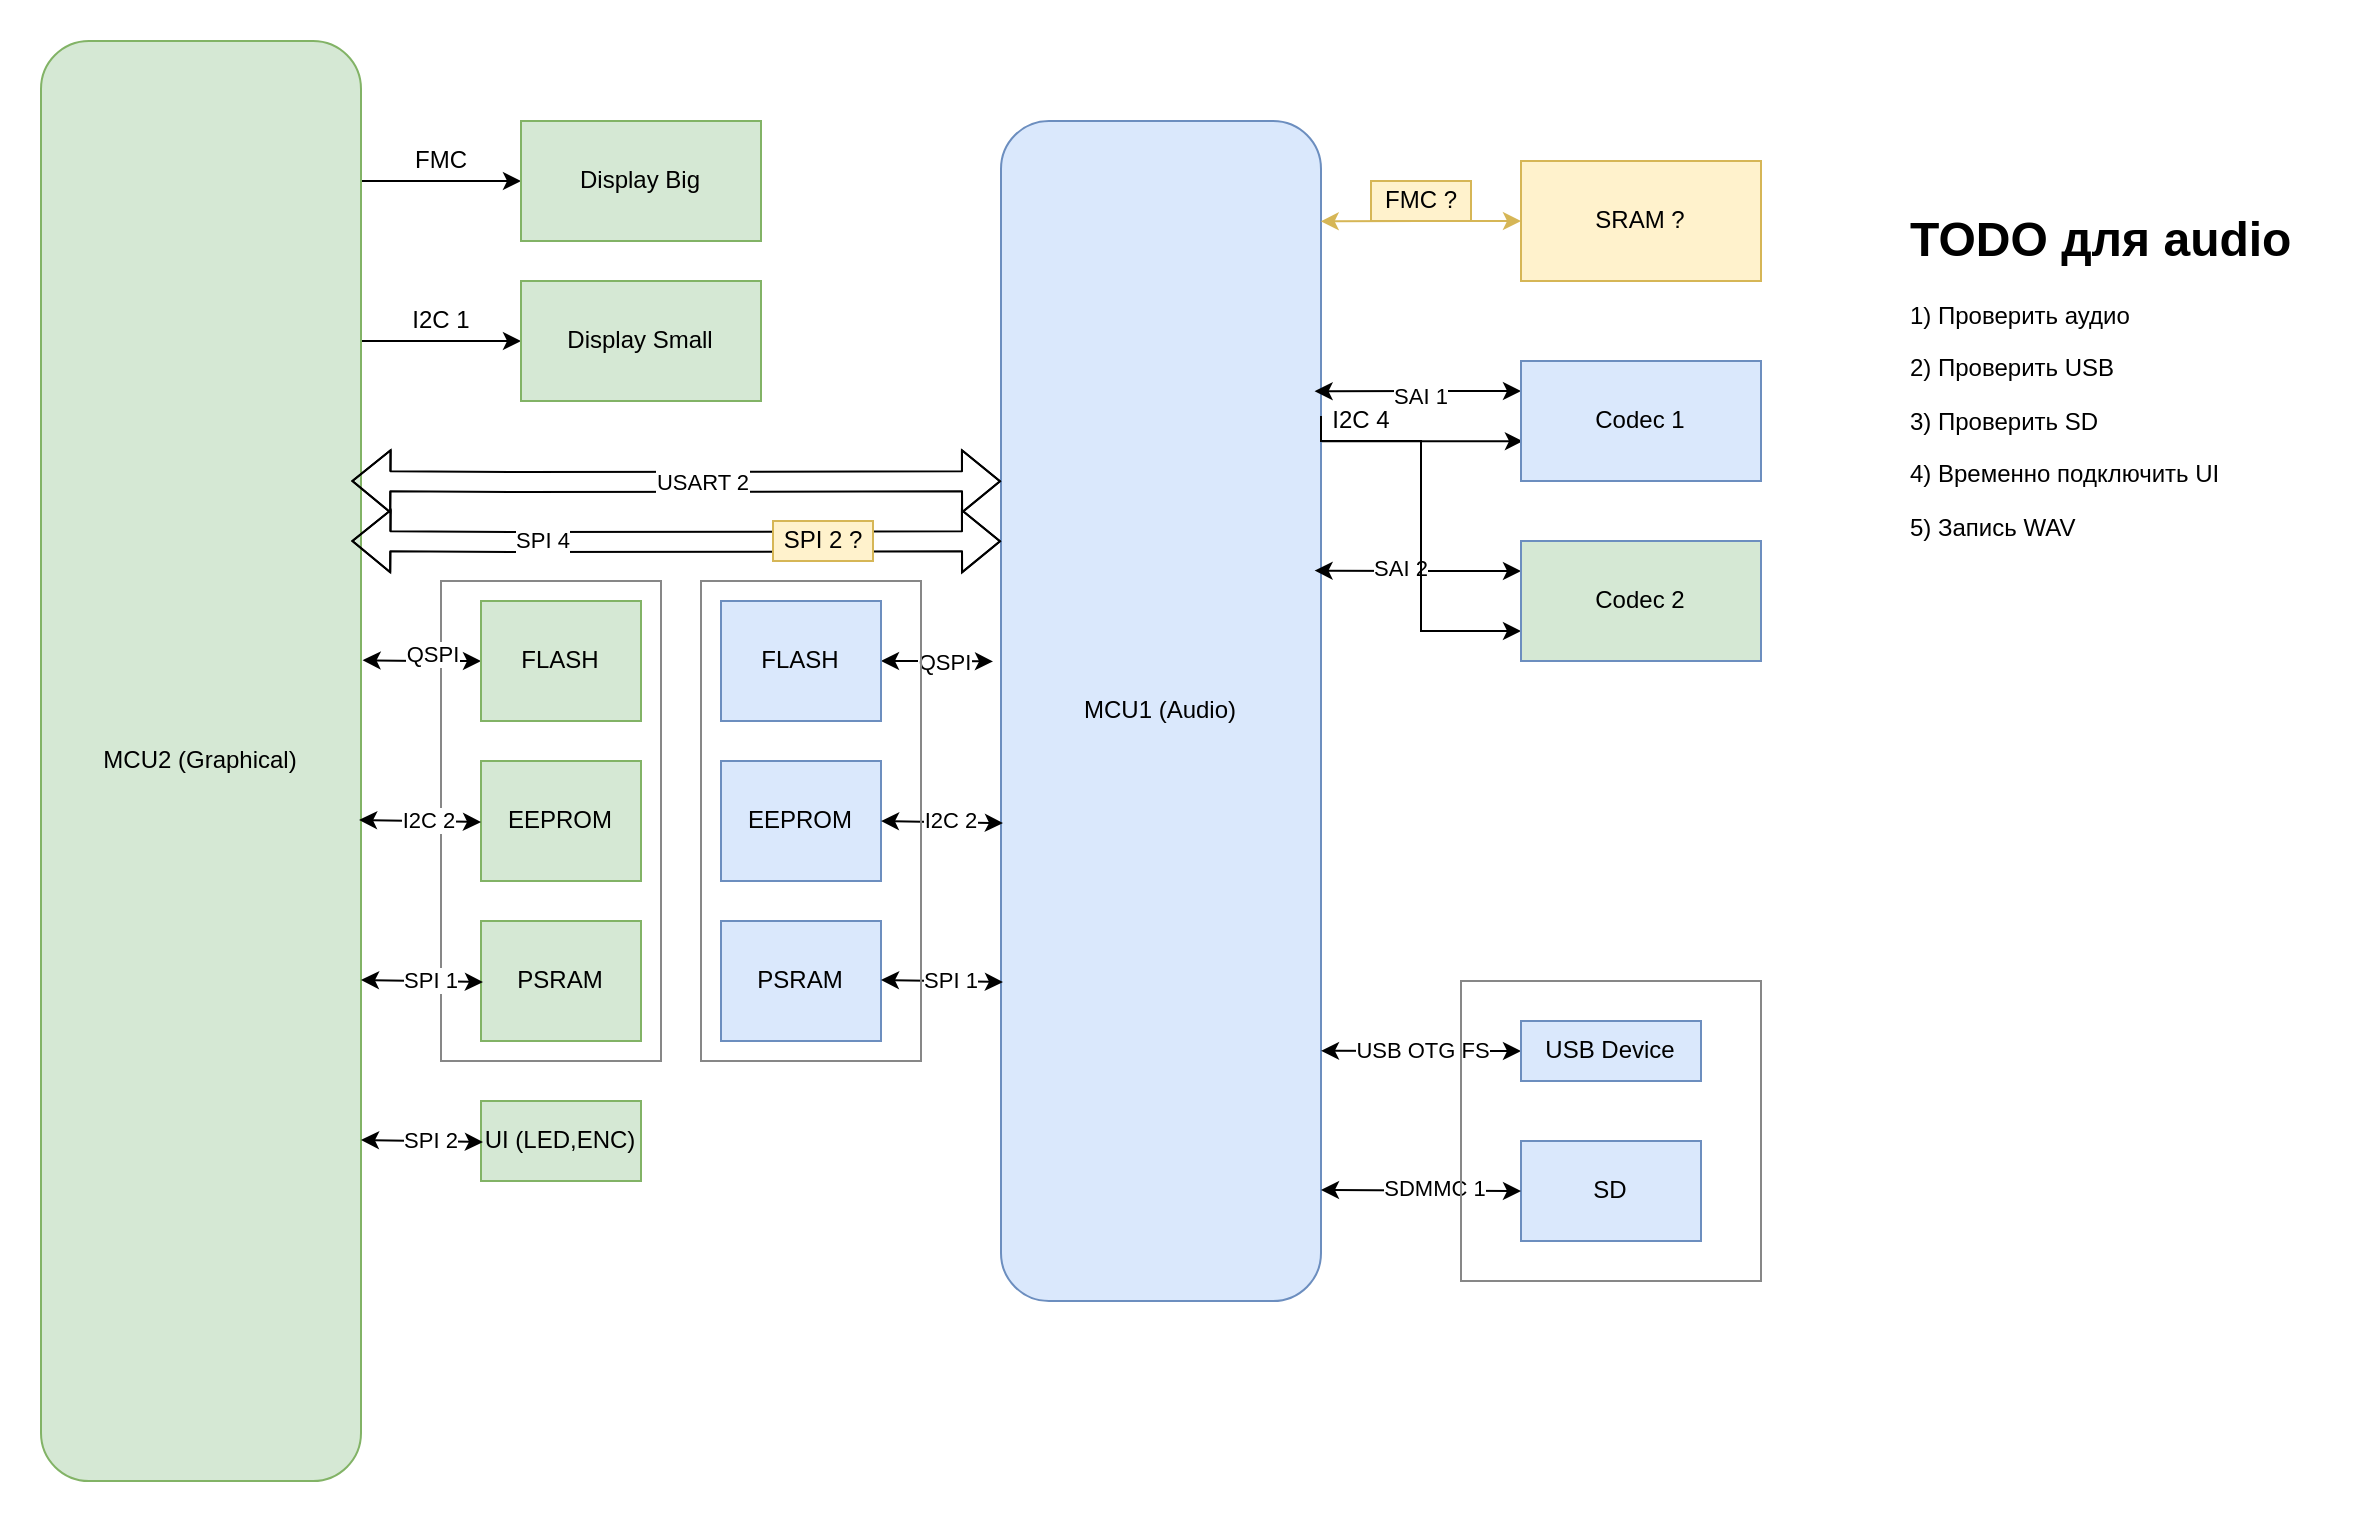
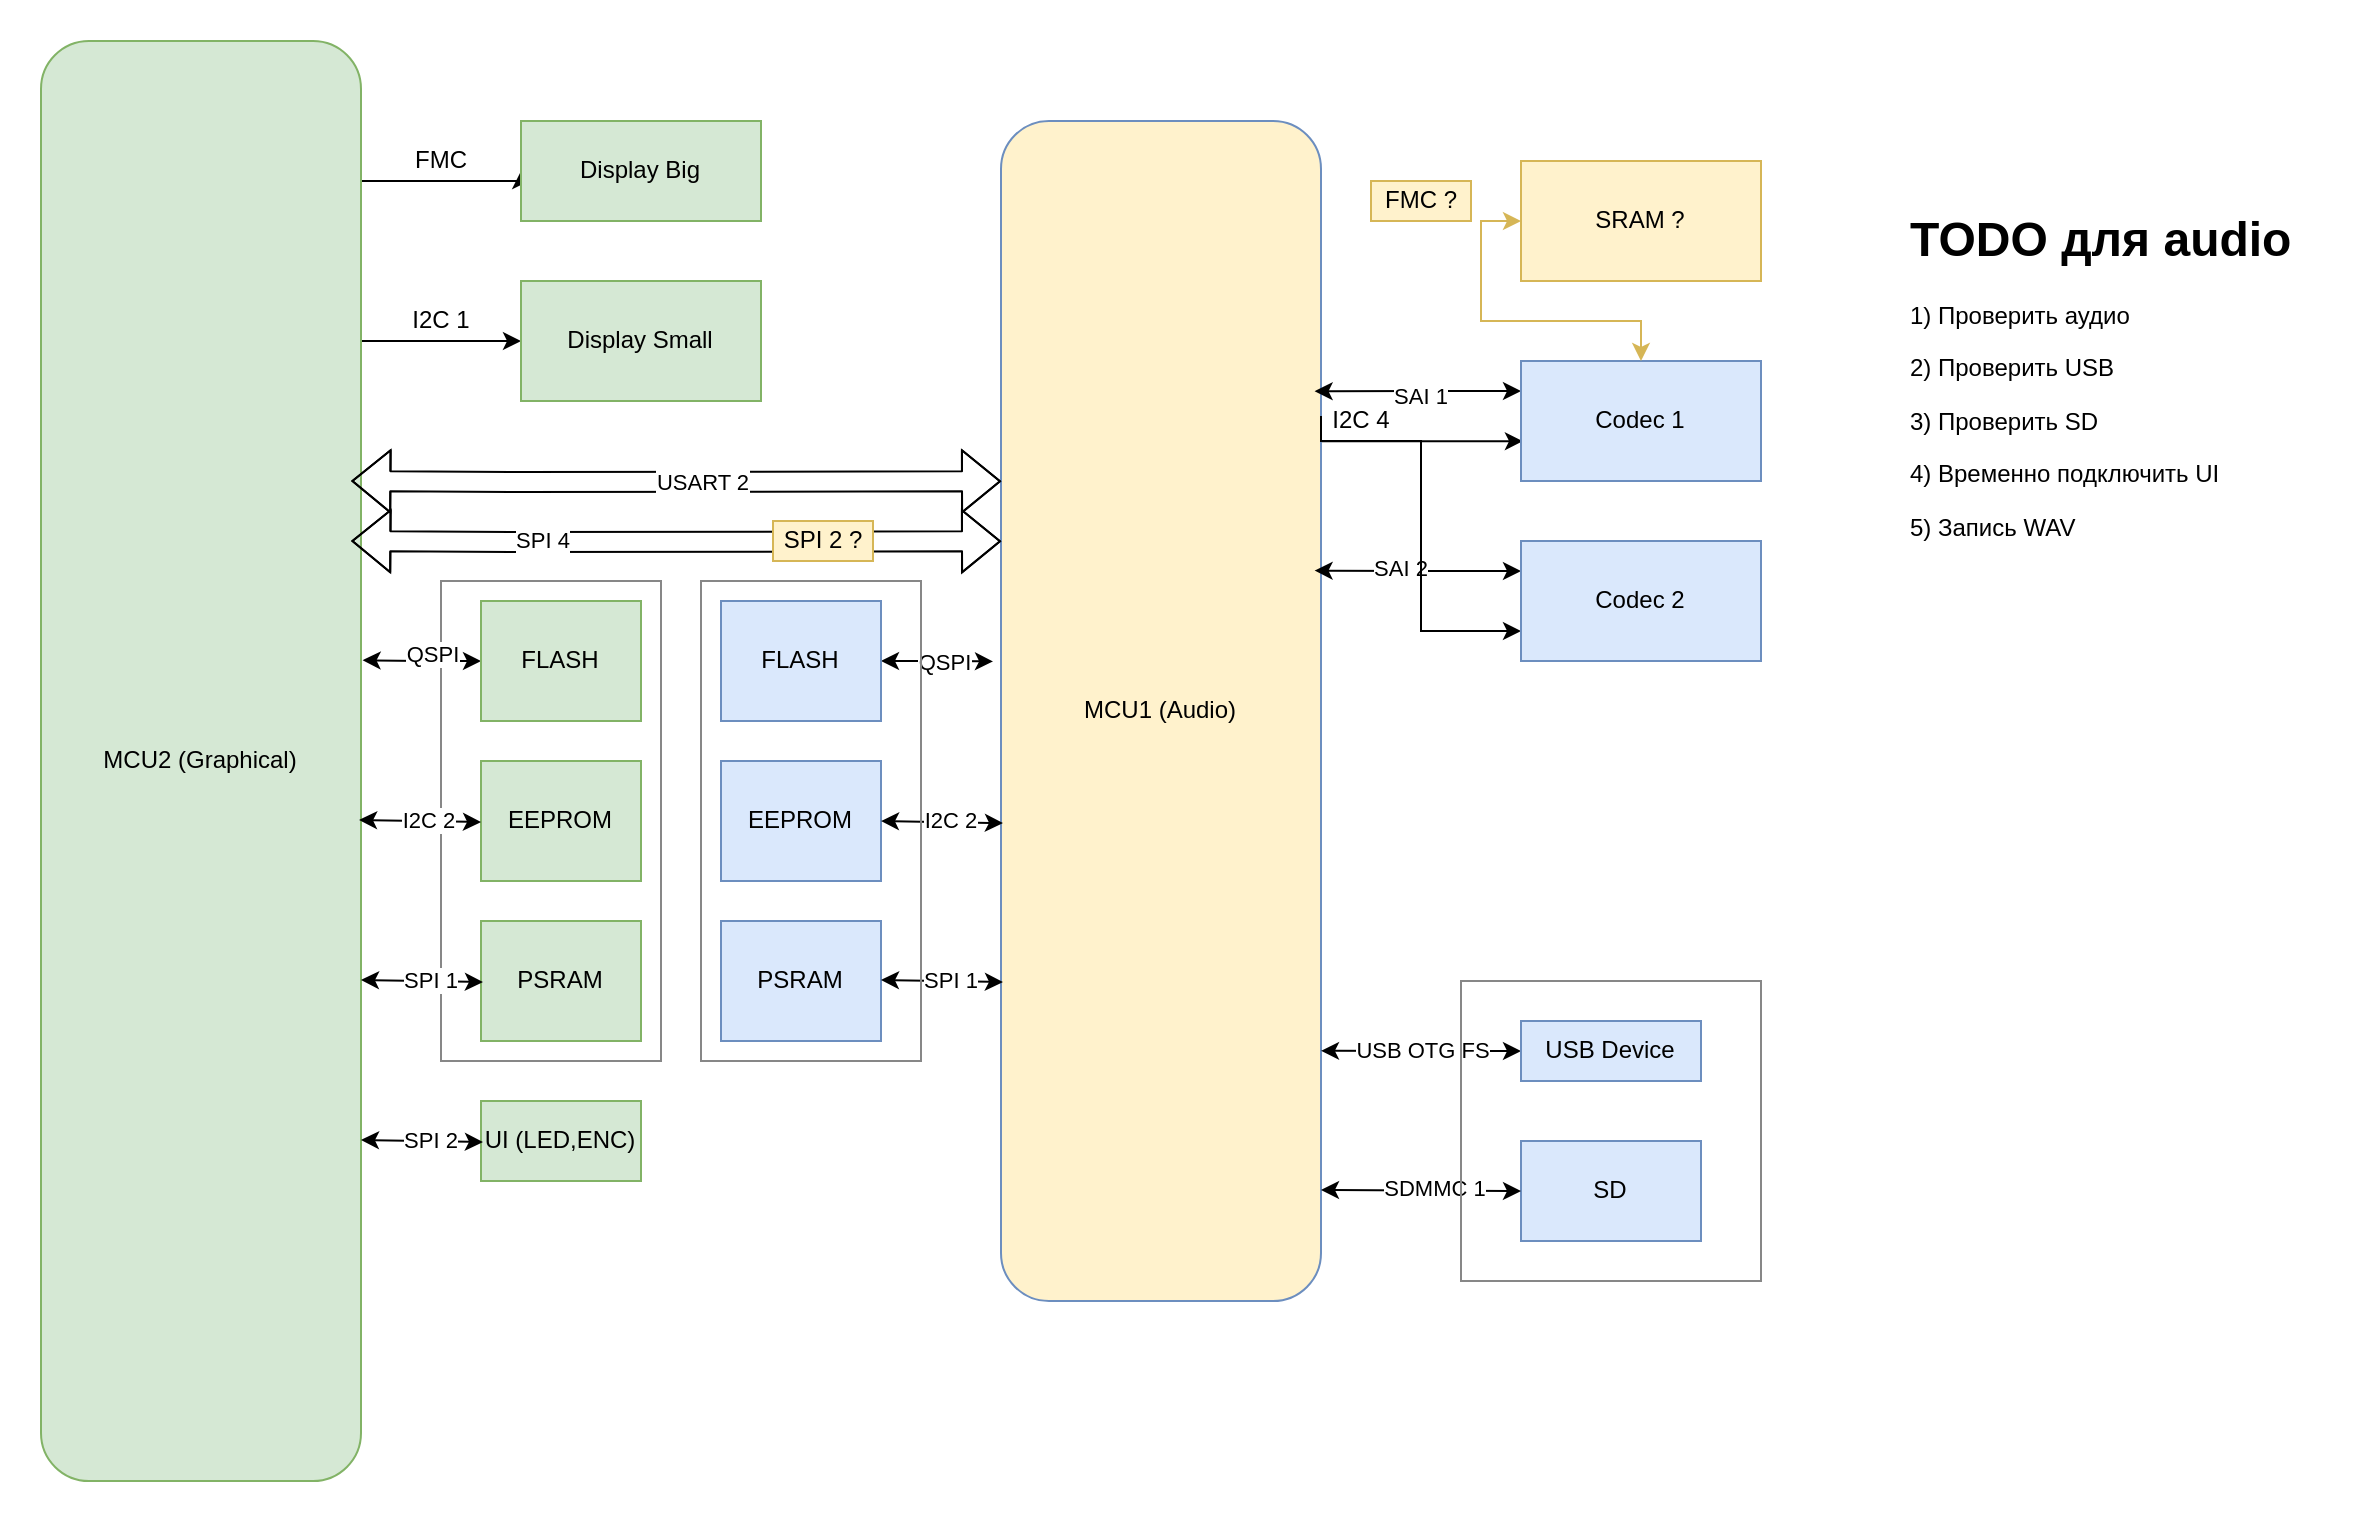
(641, 181) -> (641, 171)
(1353, 221) -> (1523, 321)
(1641, 601) -> (1641, 601)
(1161, 711) -> (1161, 711)
